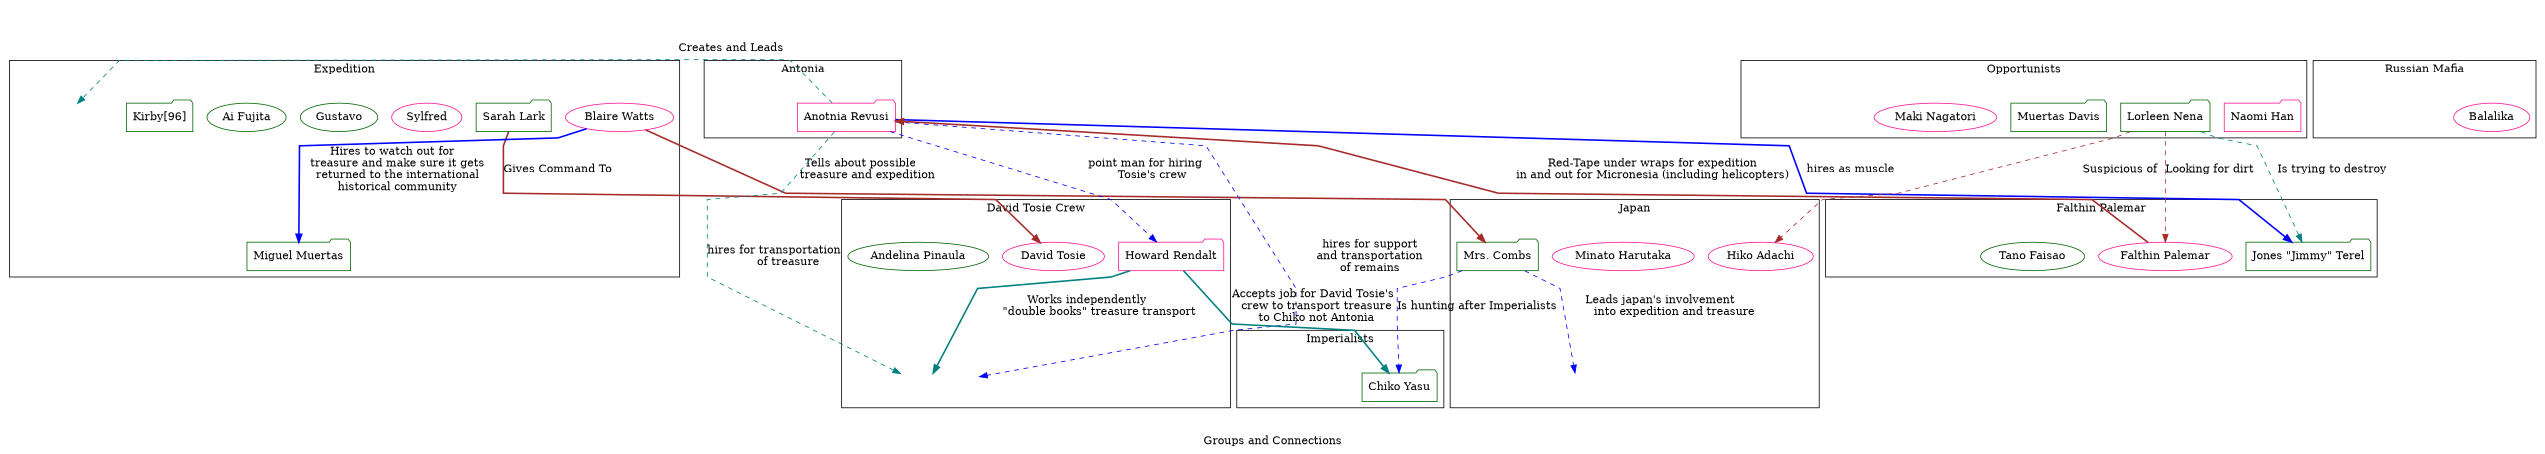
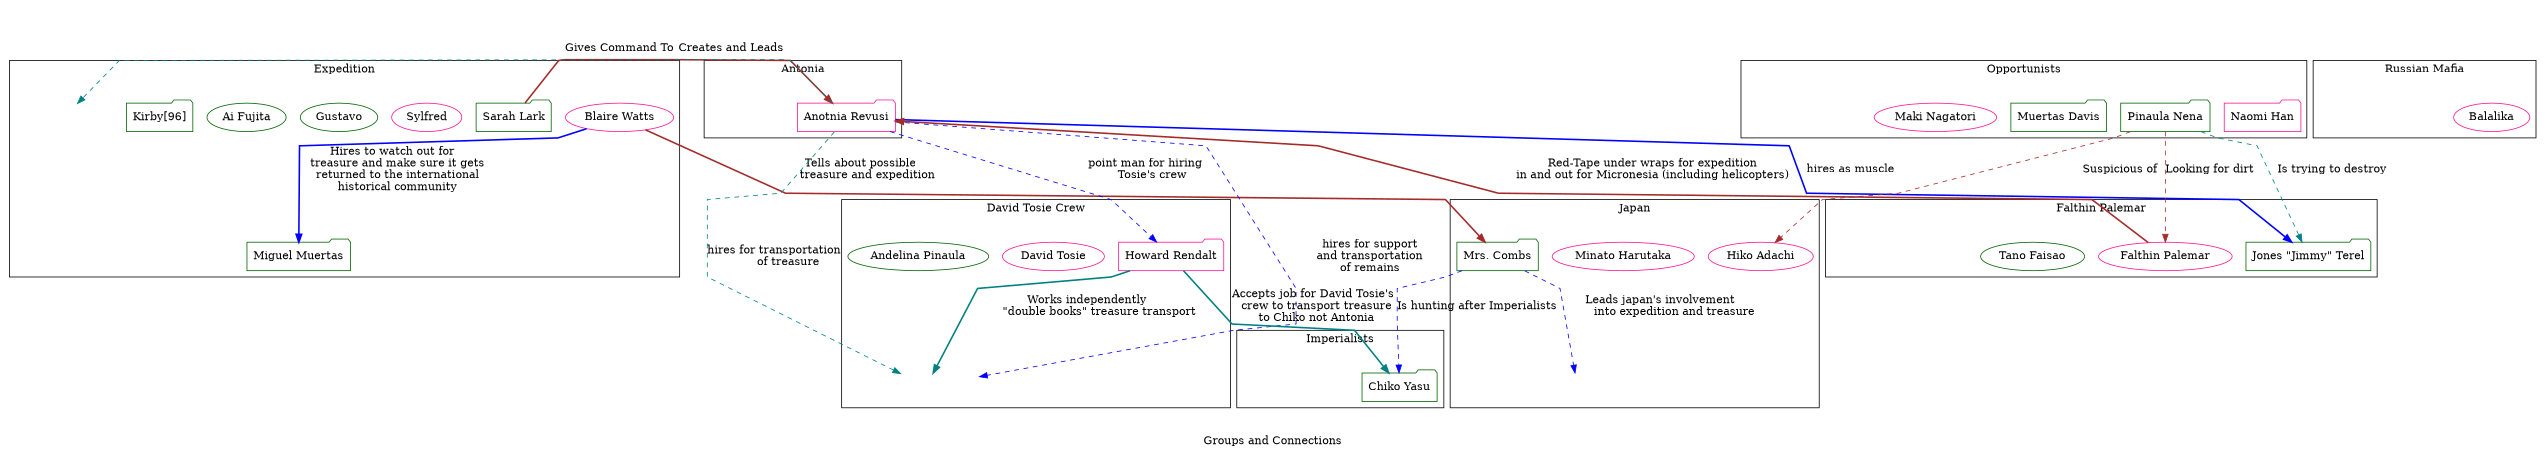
(2165, 117) -> (2165, 117)
(700, 196) -> (673, 60)
